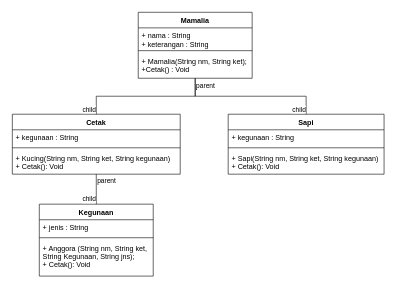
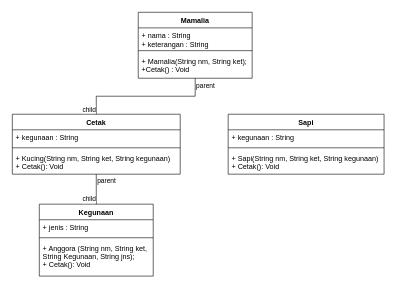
(260, 96) -> none
